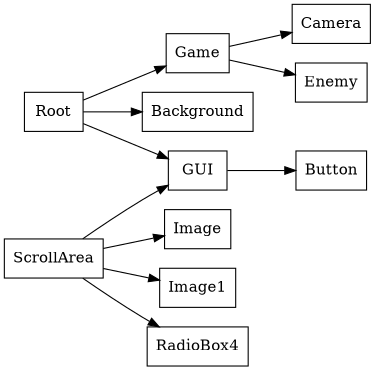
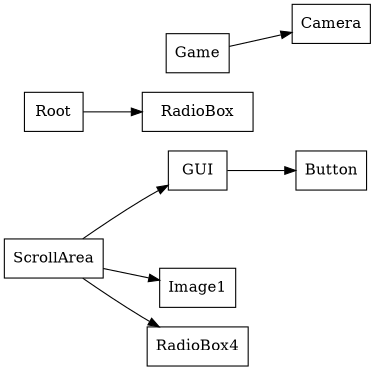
(331, 83) -> none
(119, 85) -> none
(198, 112) -> (198, 112)
(121, 139) -> none
(198, 229) -> none
